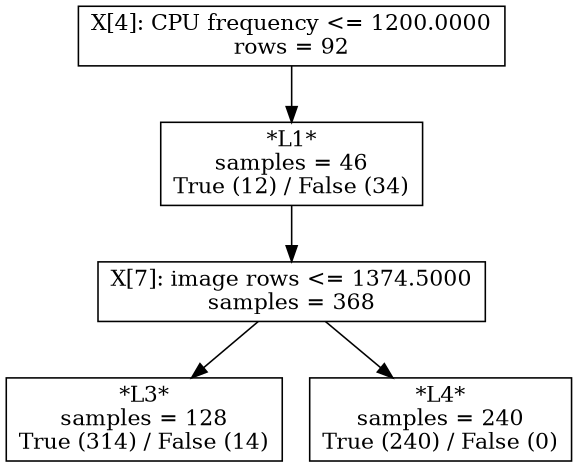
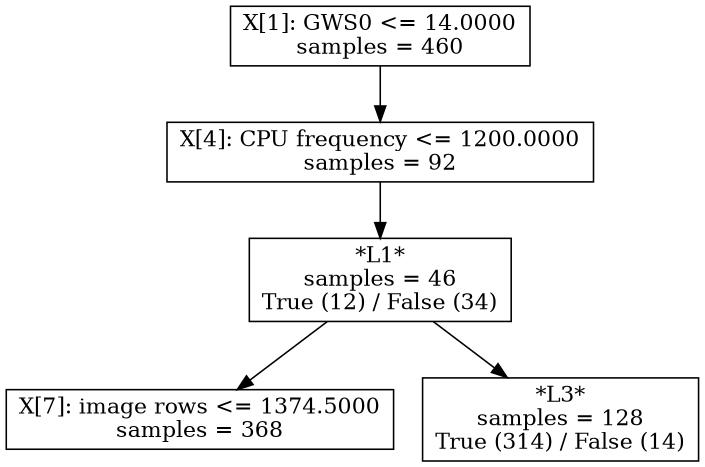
(292, 36) -> (380, 152)
none -> (380, 36)
(231, 345) -> (464, 345)
(441, 419) -> none
